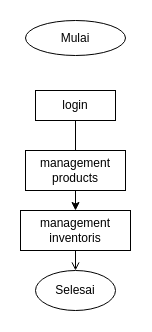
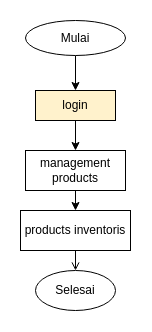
none -> (76, 70)
(76, 106) -> (76, 106)
(76, 144) -> (76, 142)
(76, 231) -> (76, 231)
